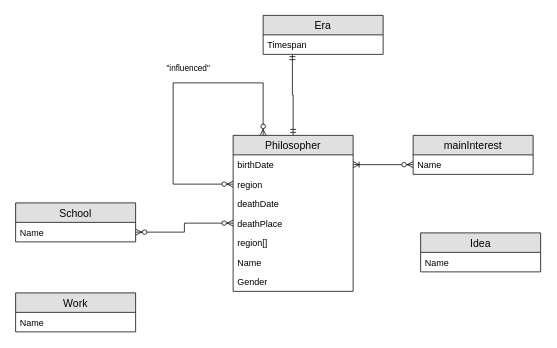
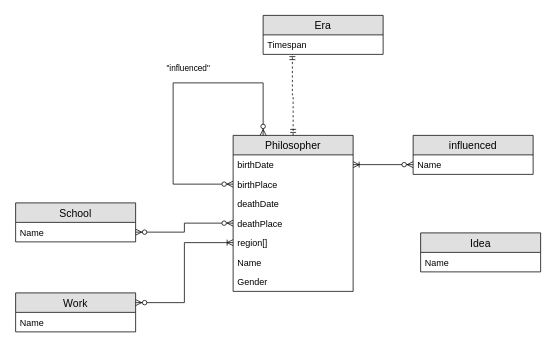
(292, 94) -> (292, 94)
(473, 146) -> (473, 146)
(251, 185) -> (260, 185)
none -> (184, 273)
